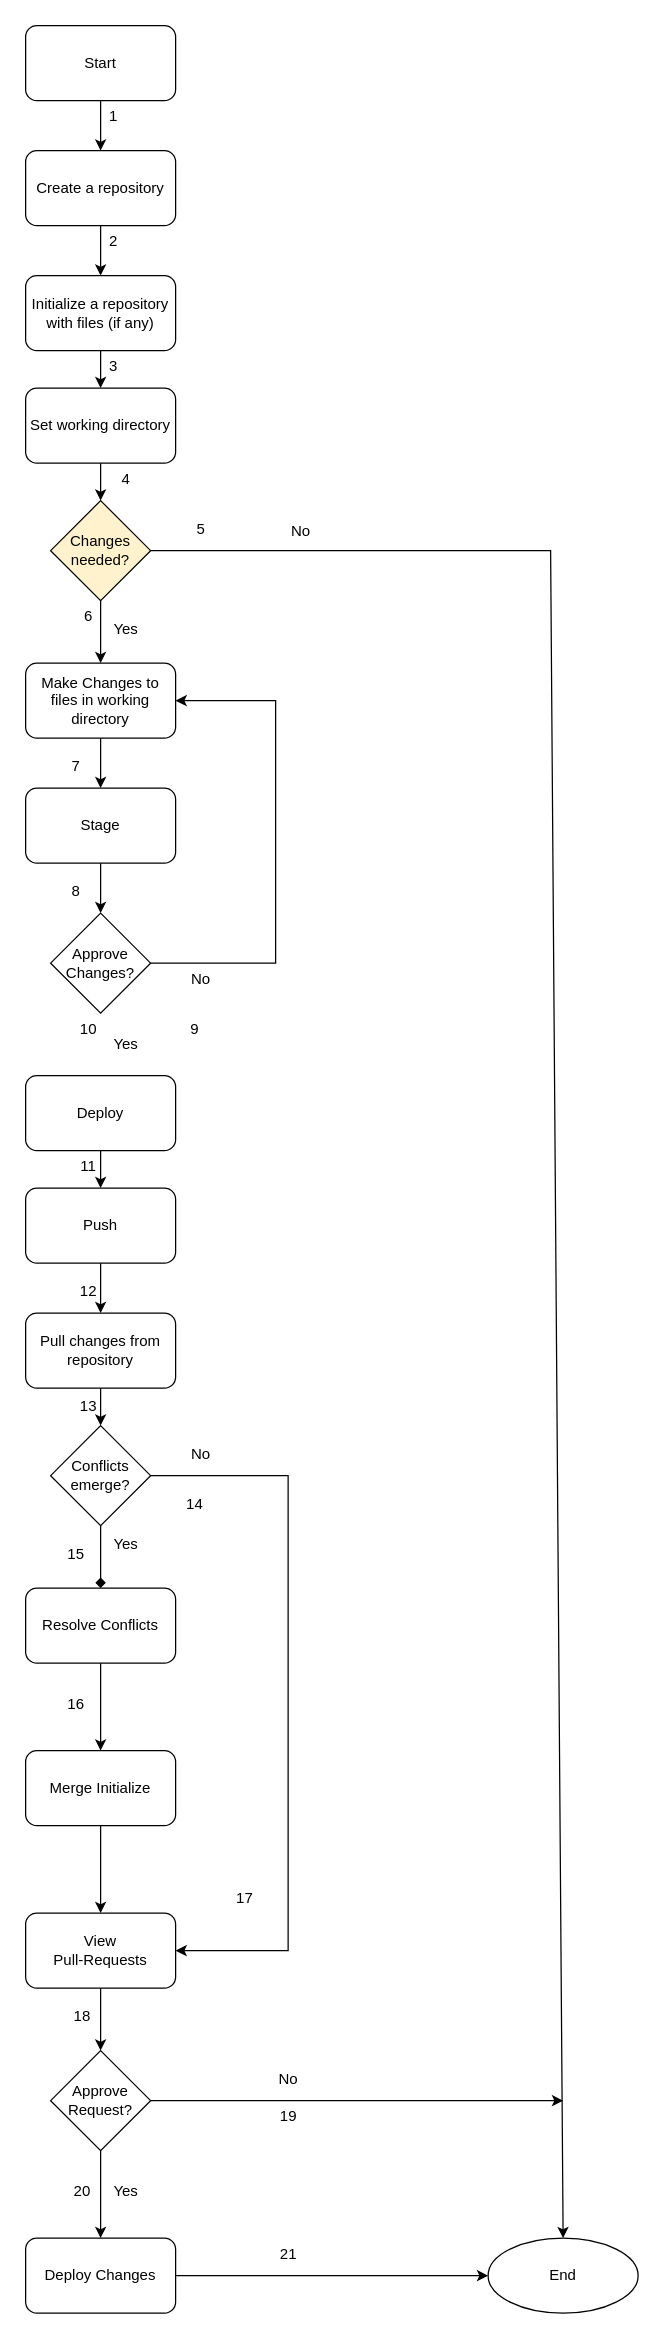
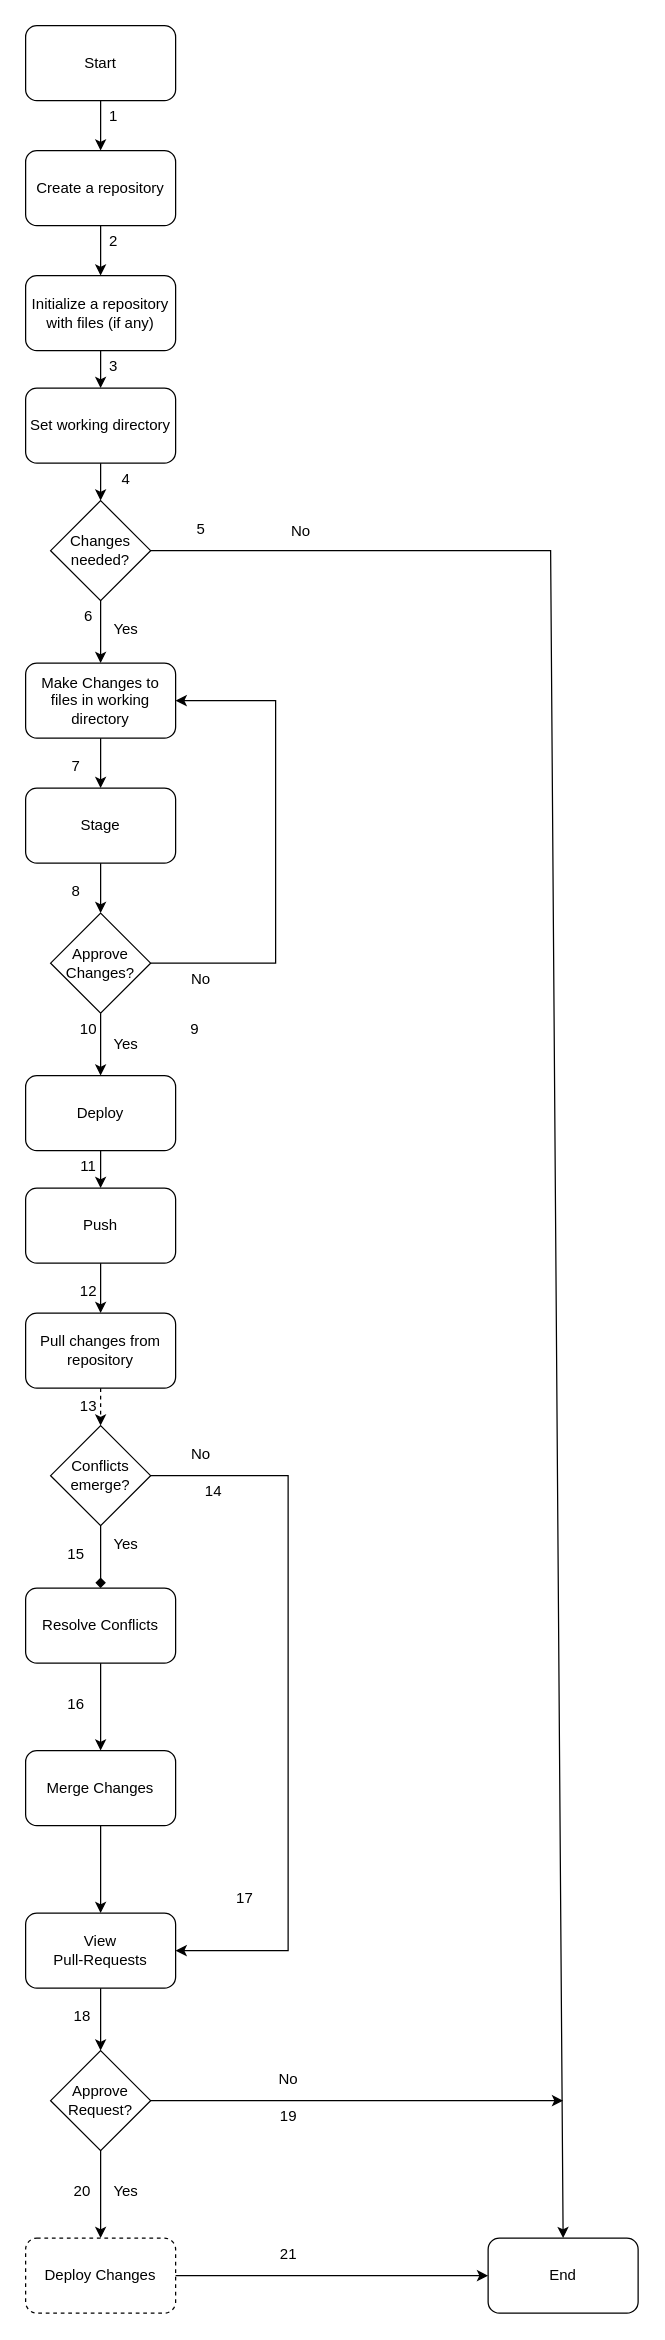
(101, 551) -> (101, 551)
none -> (101, 1040)
(101, 1403) -> (101, 1403)
(194, 1504) -> (213, 1492)
(101, 1788) -> (101, 1788)
(101, 2276) -> (101, 2276)
(563, 2276) -> (563, 2276)
